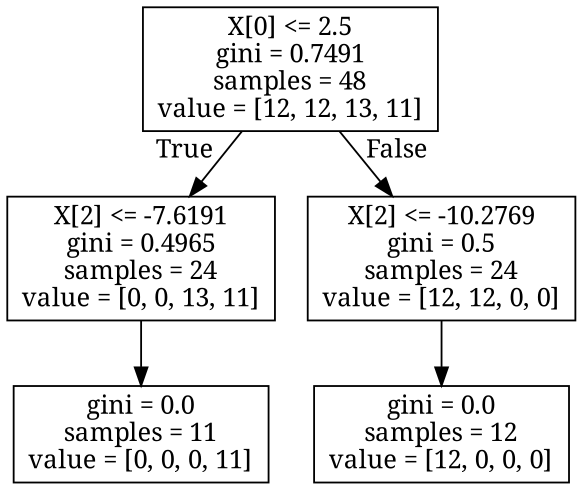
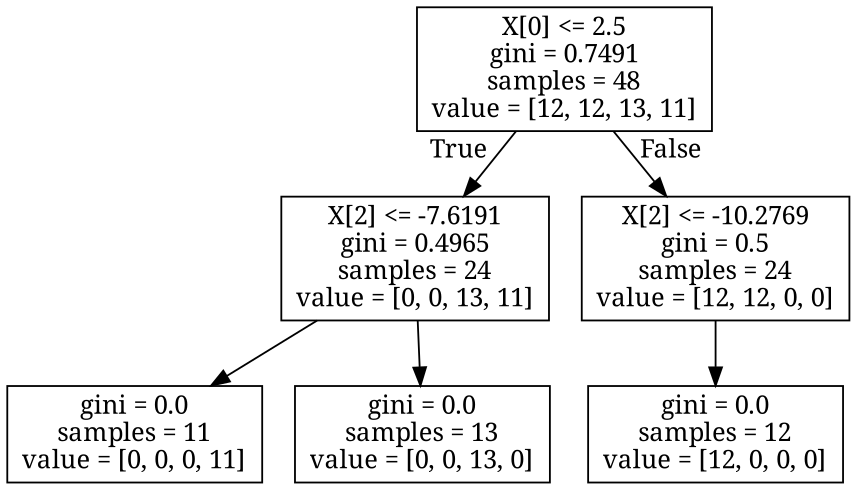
none -> (422, 434)
